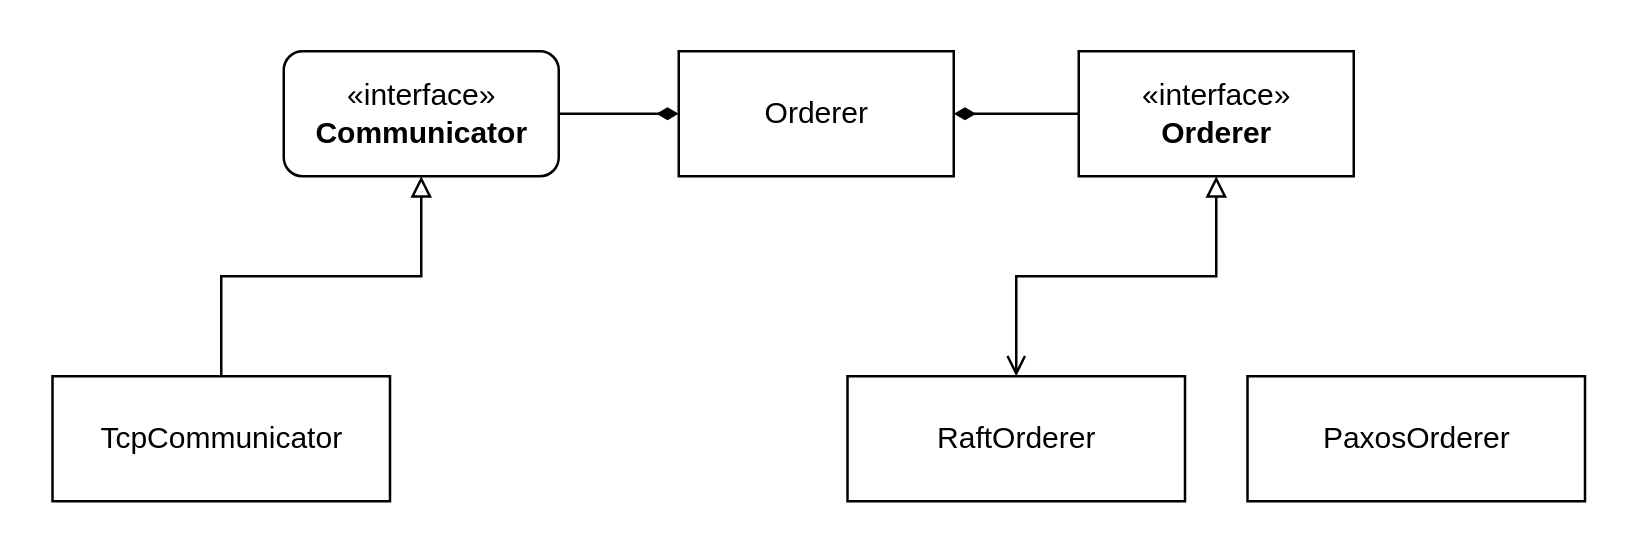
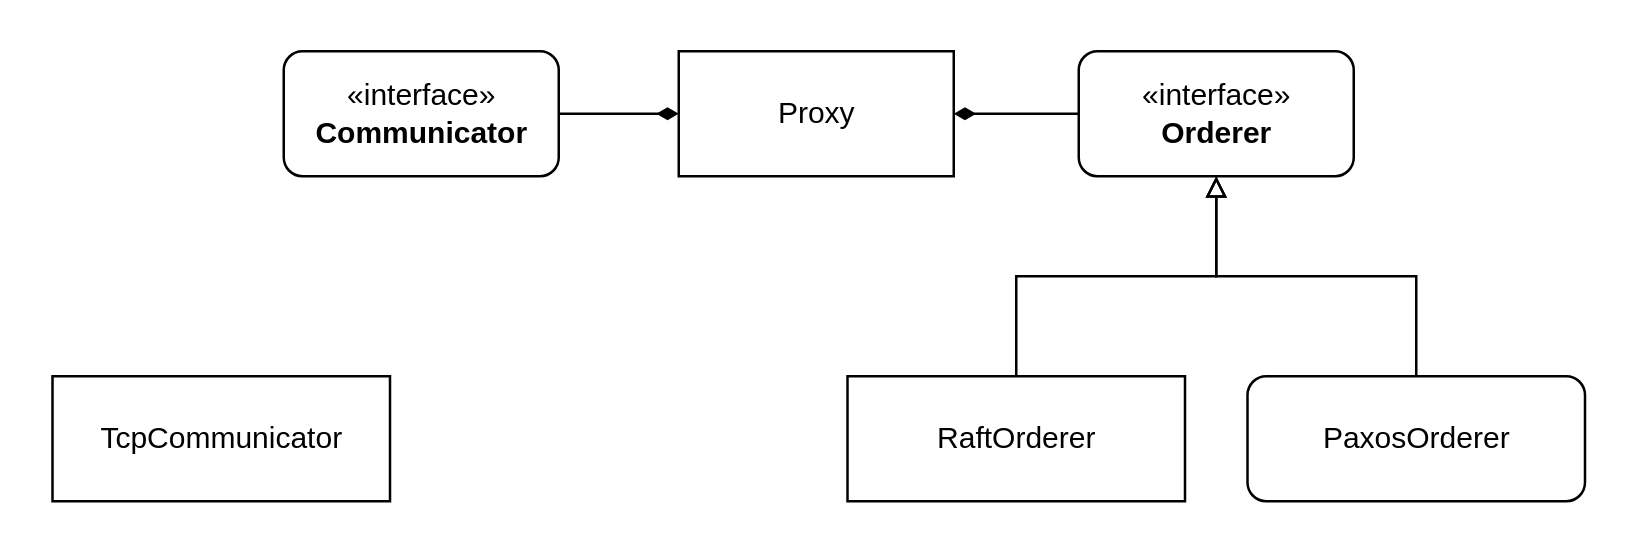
(818, 114) -> (818, 114)
(1216, 114) -> (1216, 114)
(311, 276) -> none
none -> (1368, 276)
(1016, 367) -> (1016, 369)
(1416, 439) -> (1416, 439)
